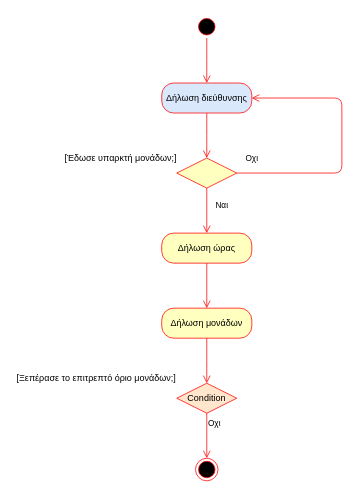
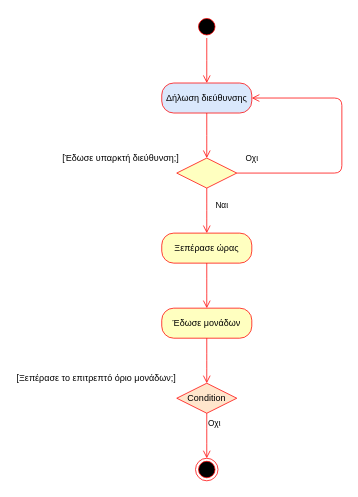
(121, 158) -> (121, 158)
(207, 248) -> (207, 248)
(207, 323) -> (207, 323)
